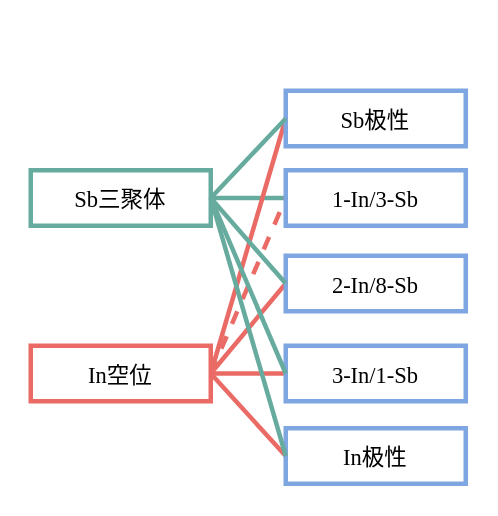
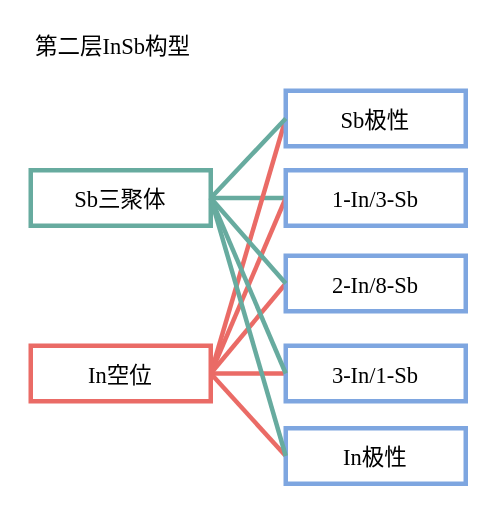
none -> (113, 46)
(219, 355) -> (219, 355)
